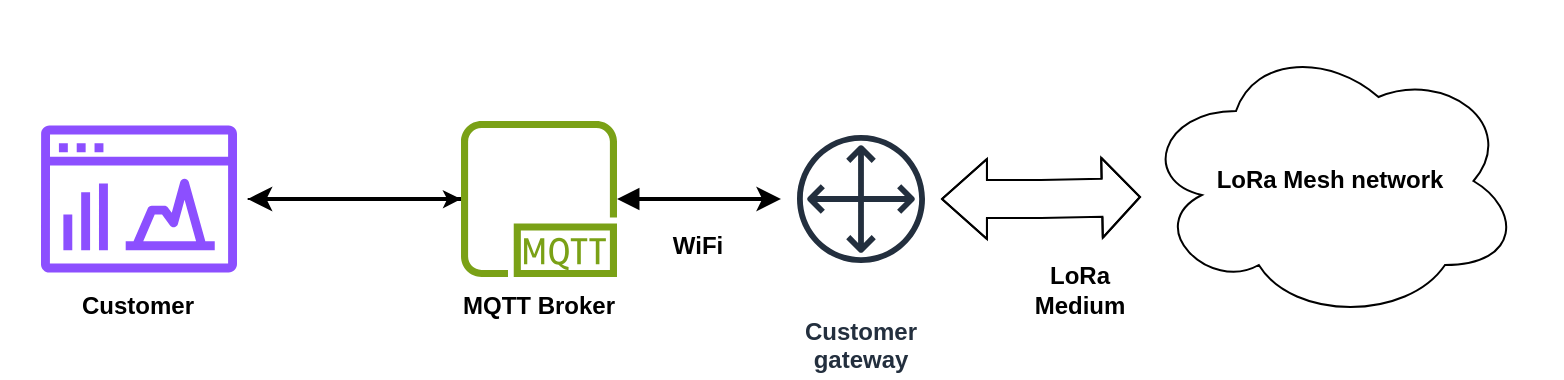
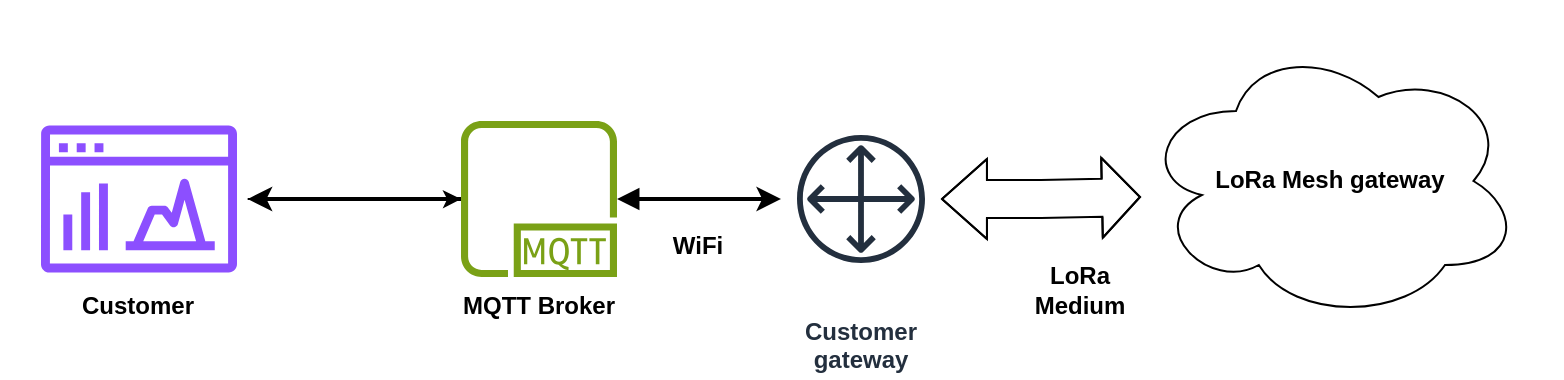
(1331, 181) -> (1331, 181)
